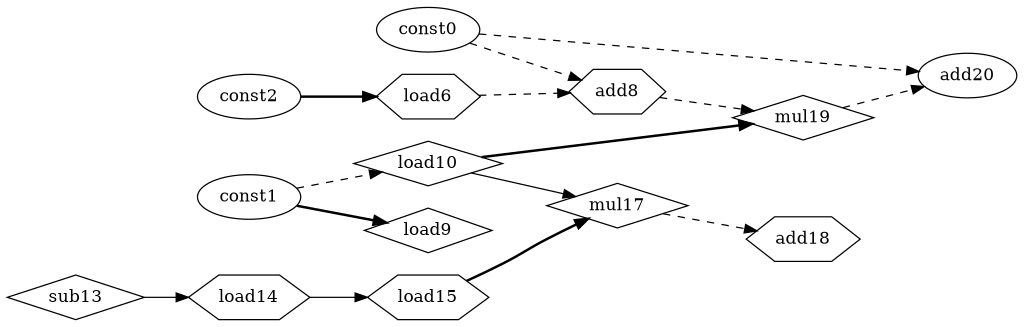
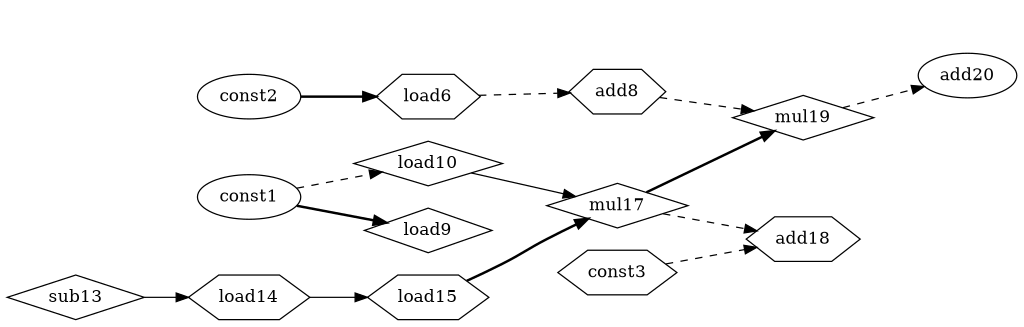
(428, 30) -> none
(610, 141) -> (705, 164)
none -> (617, 273)
